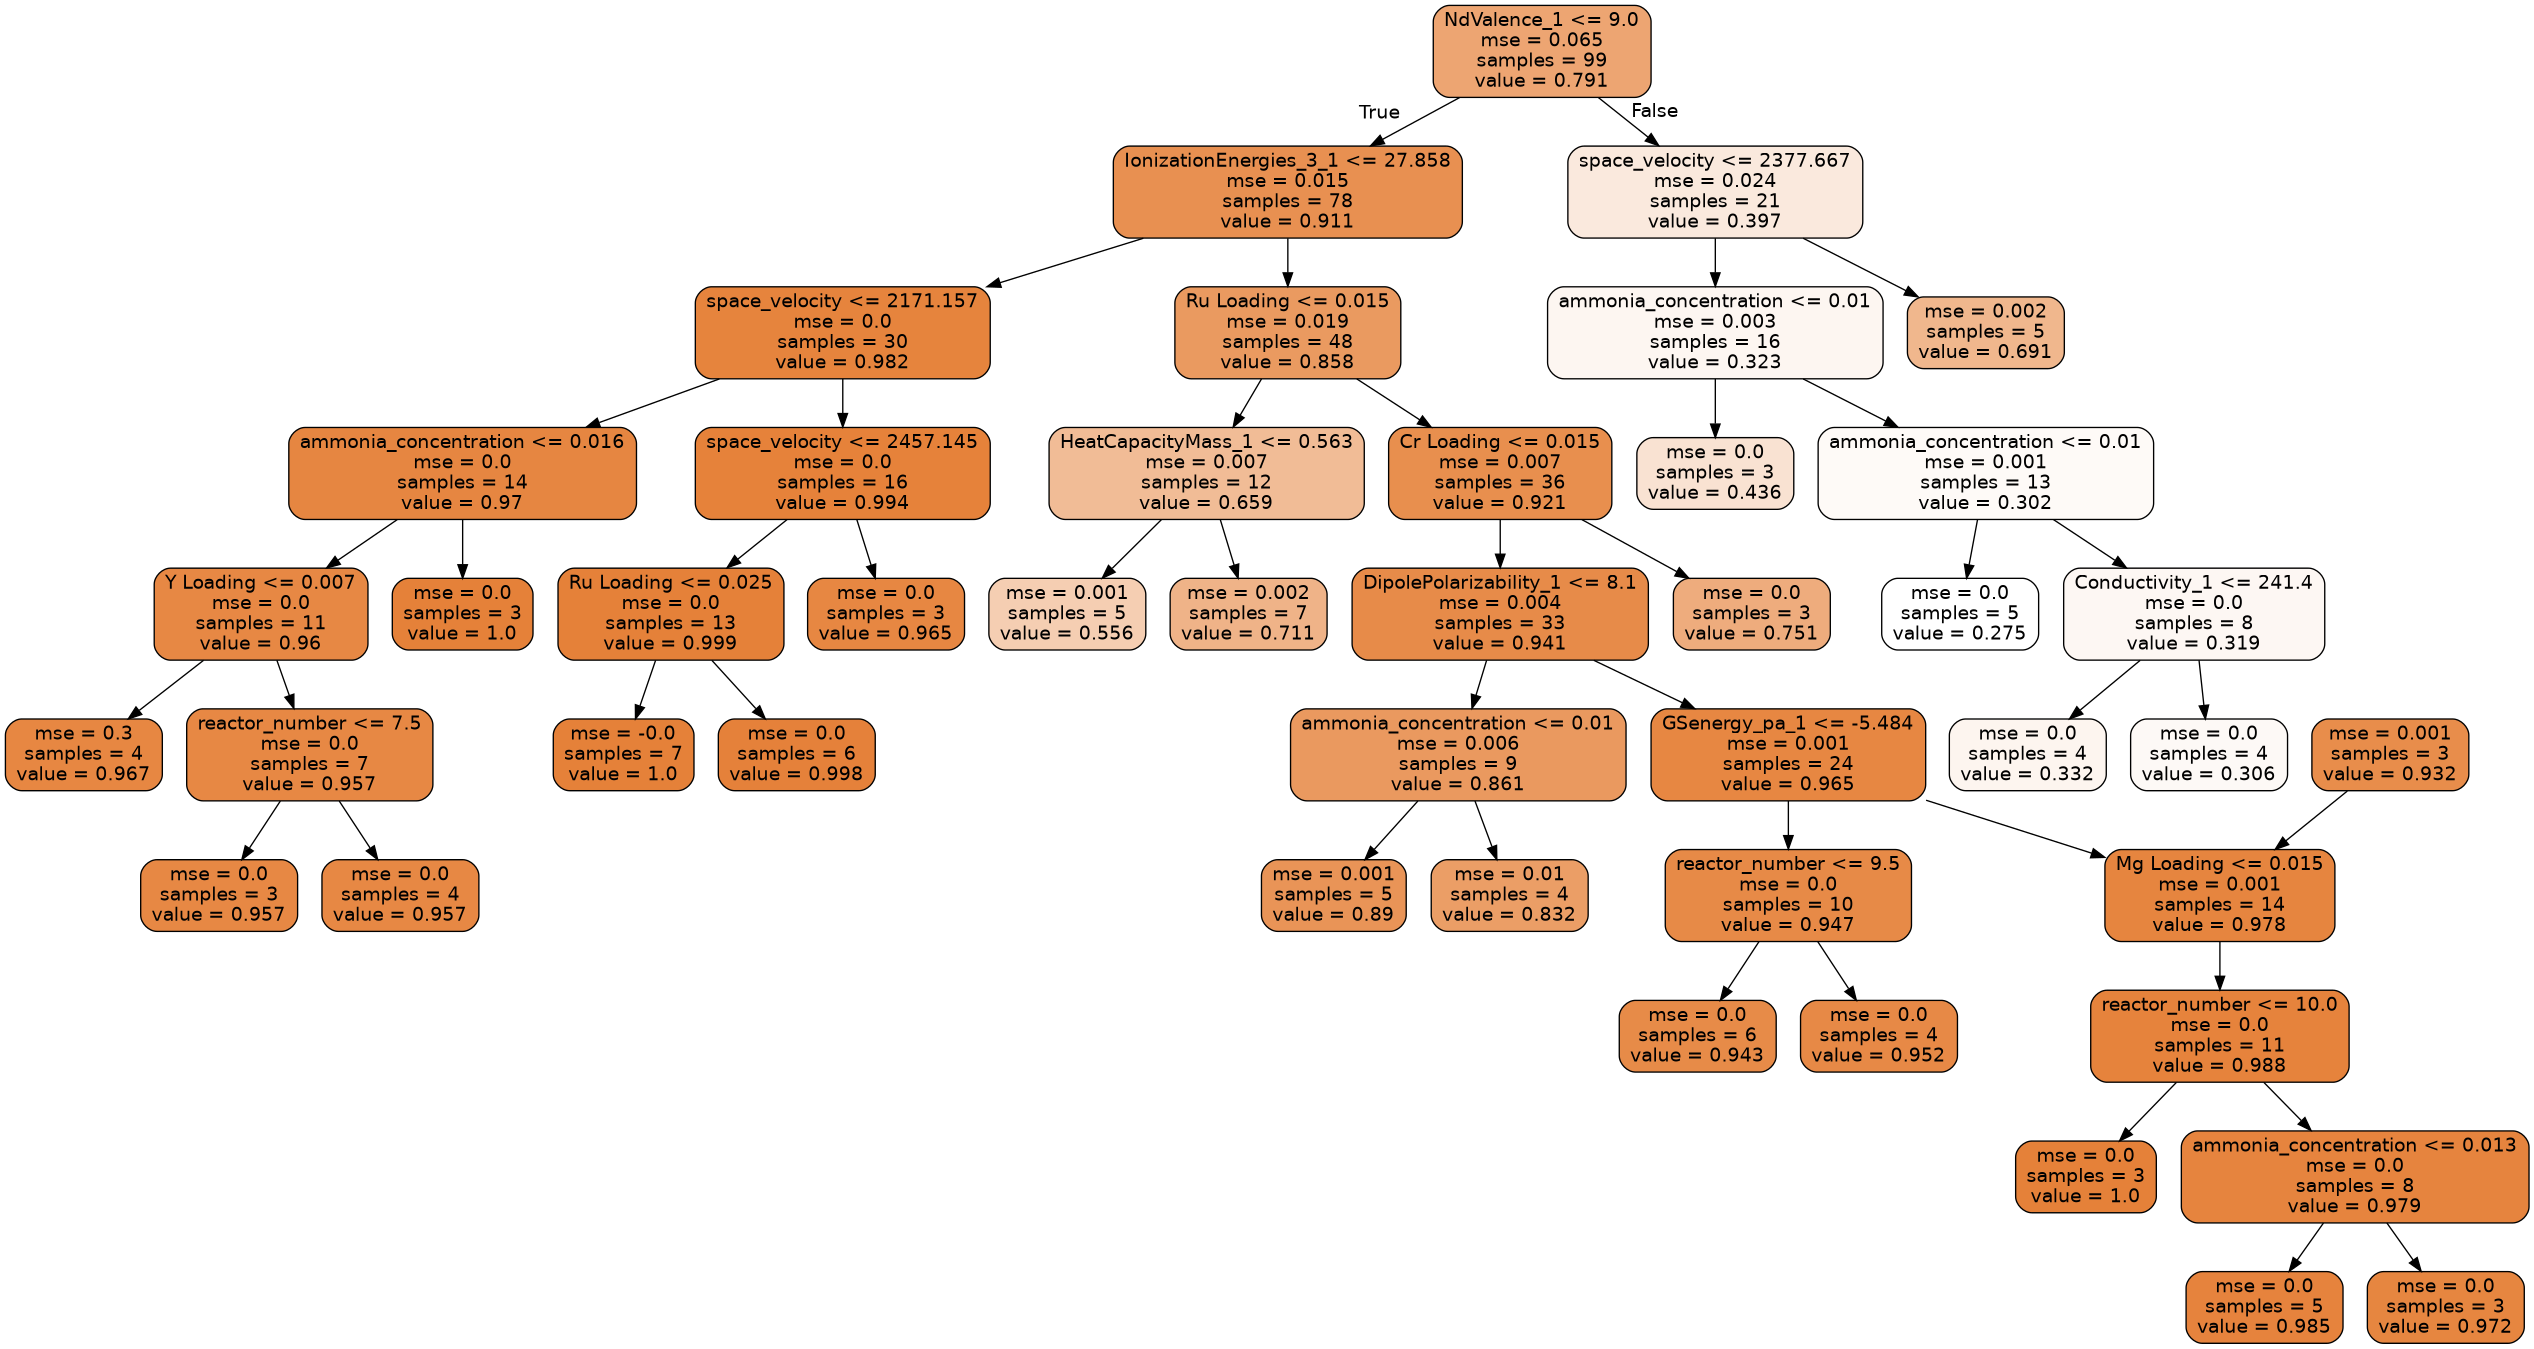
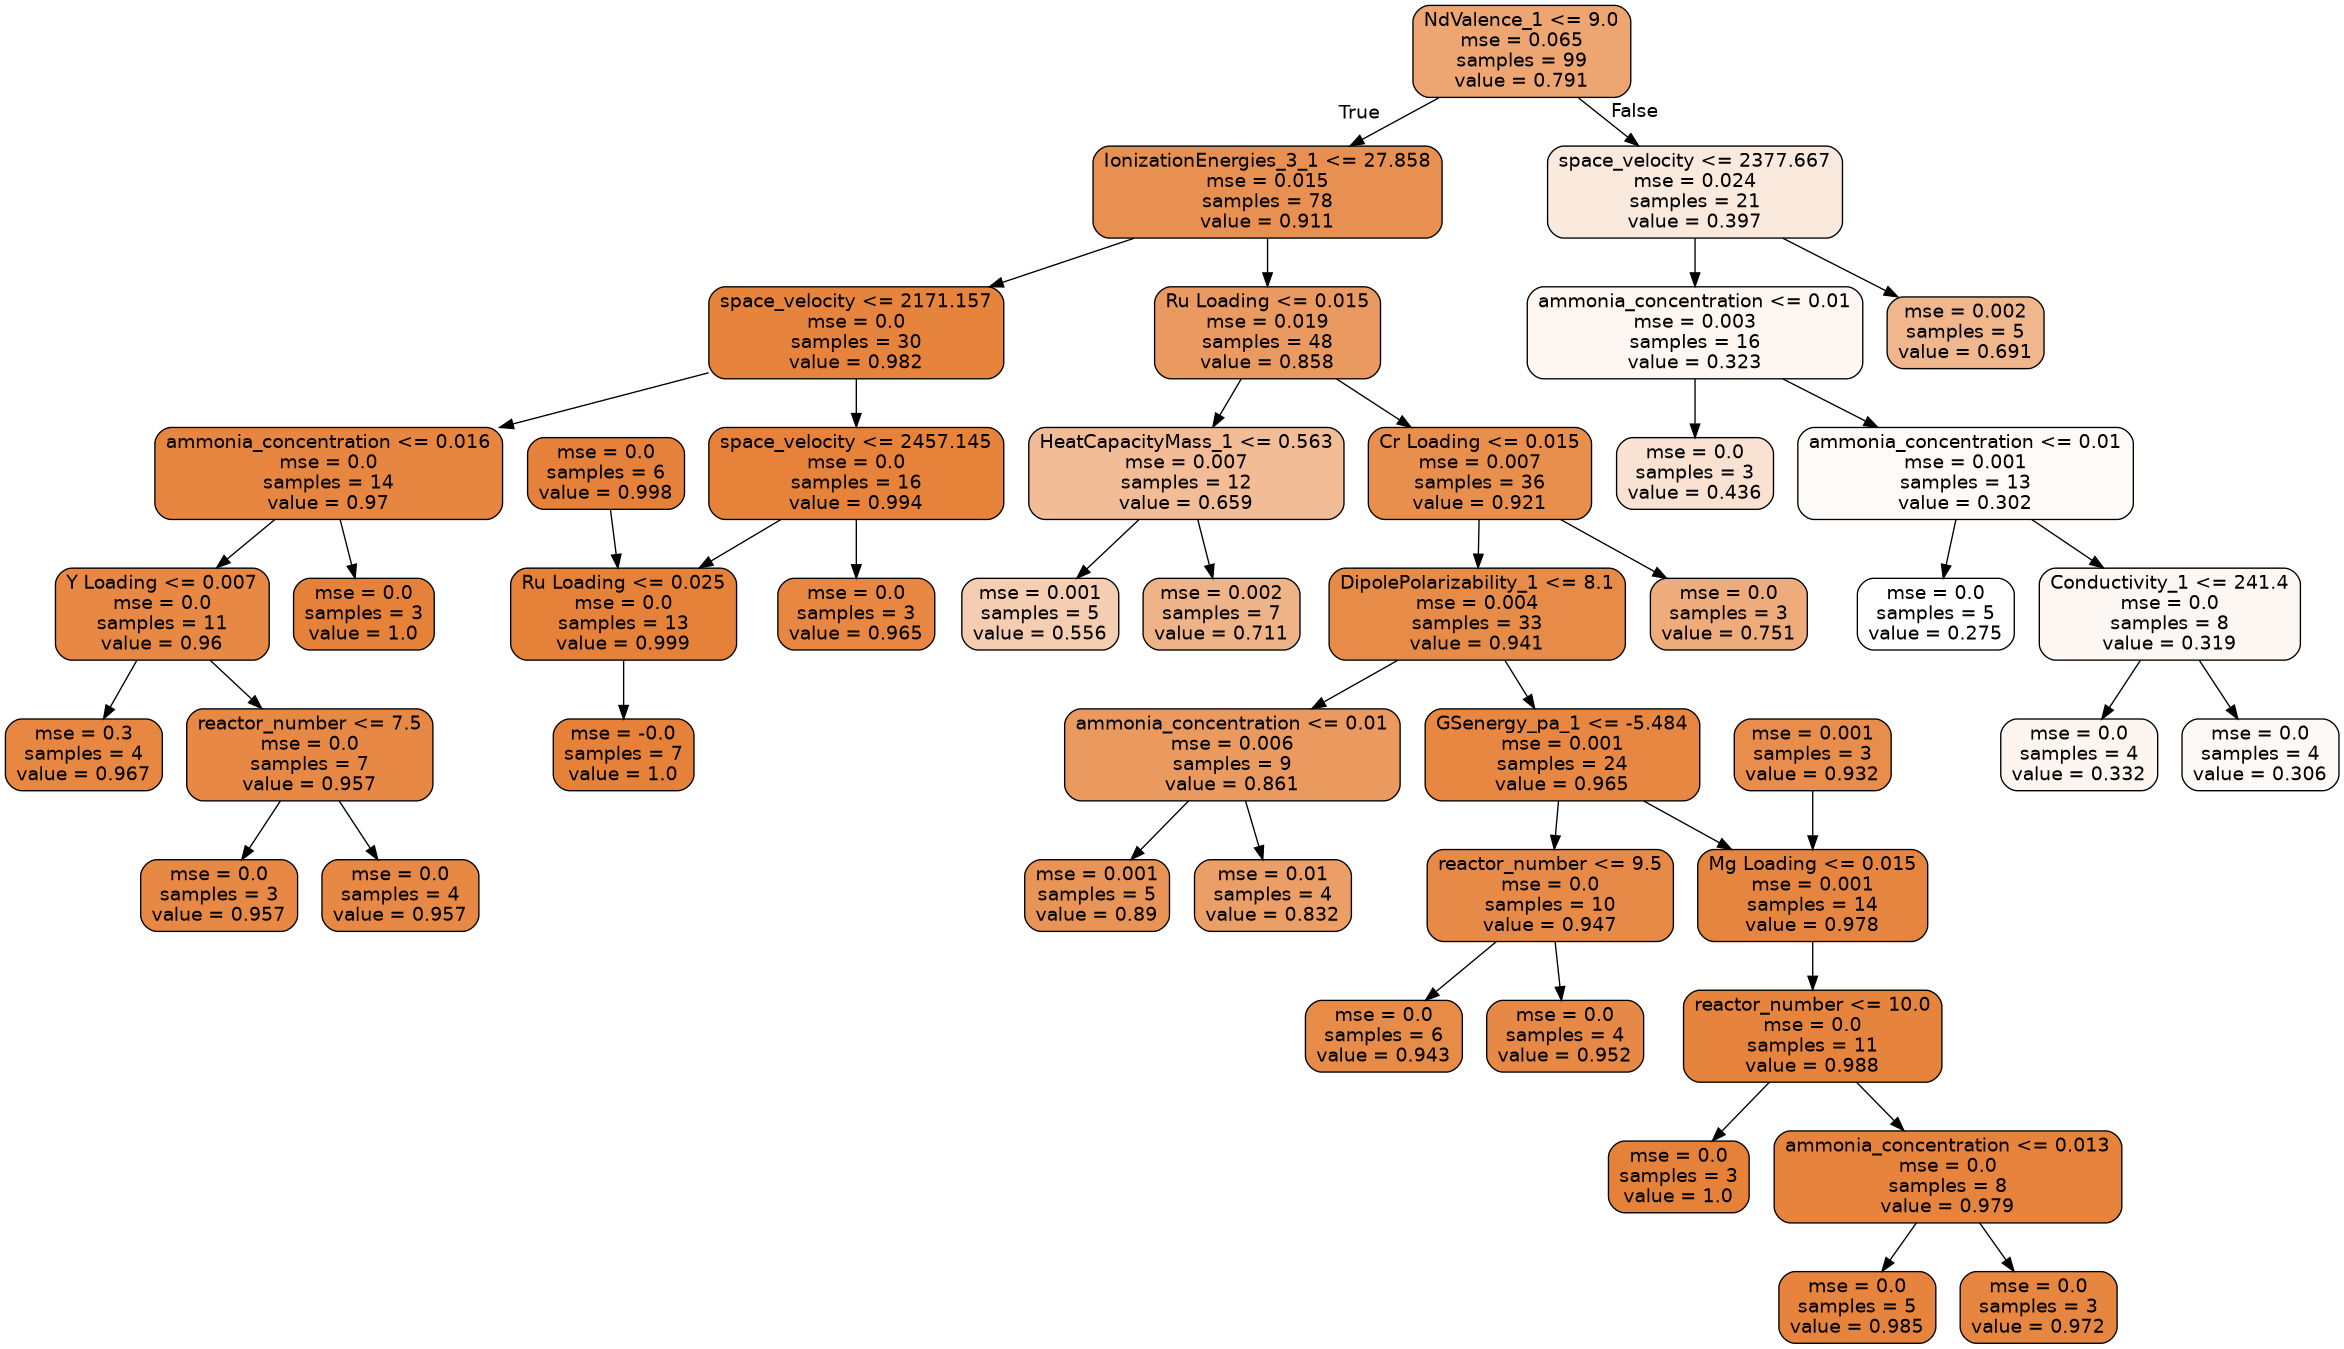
(734, 684) -> (613, 532)
